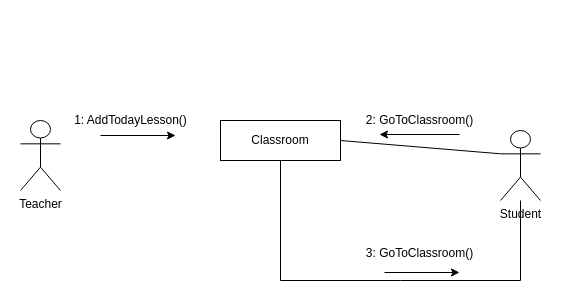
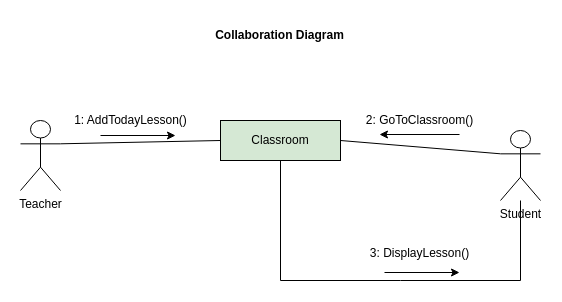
none -> (280, 36)
(281, 141) -> (281, 141)
none -> (141, 142)
(420, 254) -> (420, 254)
